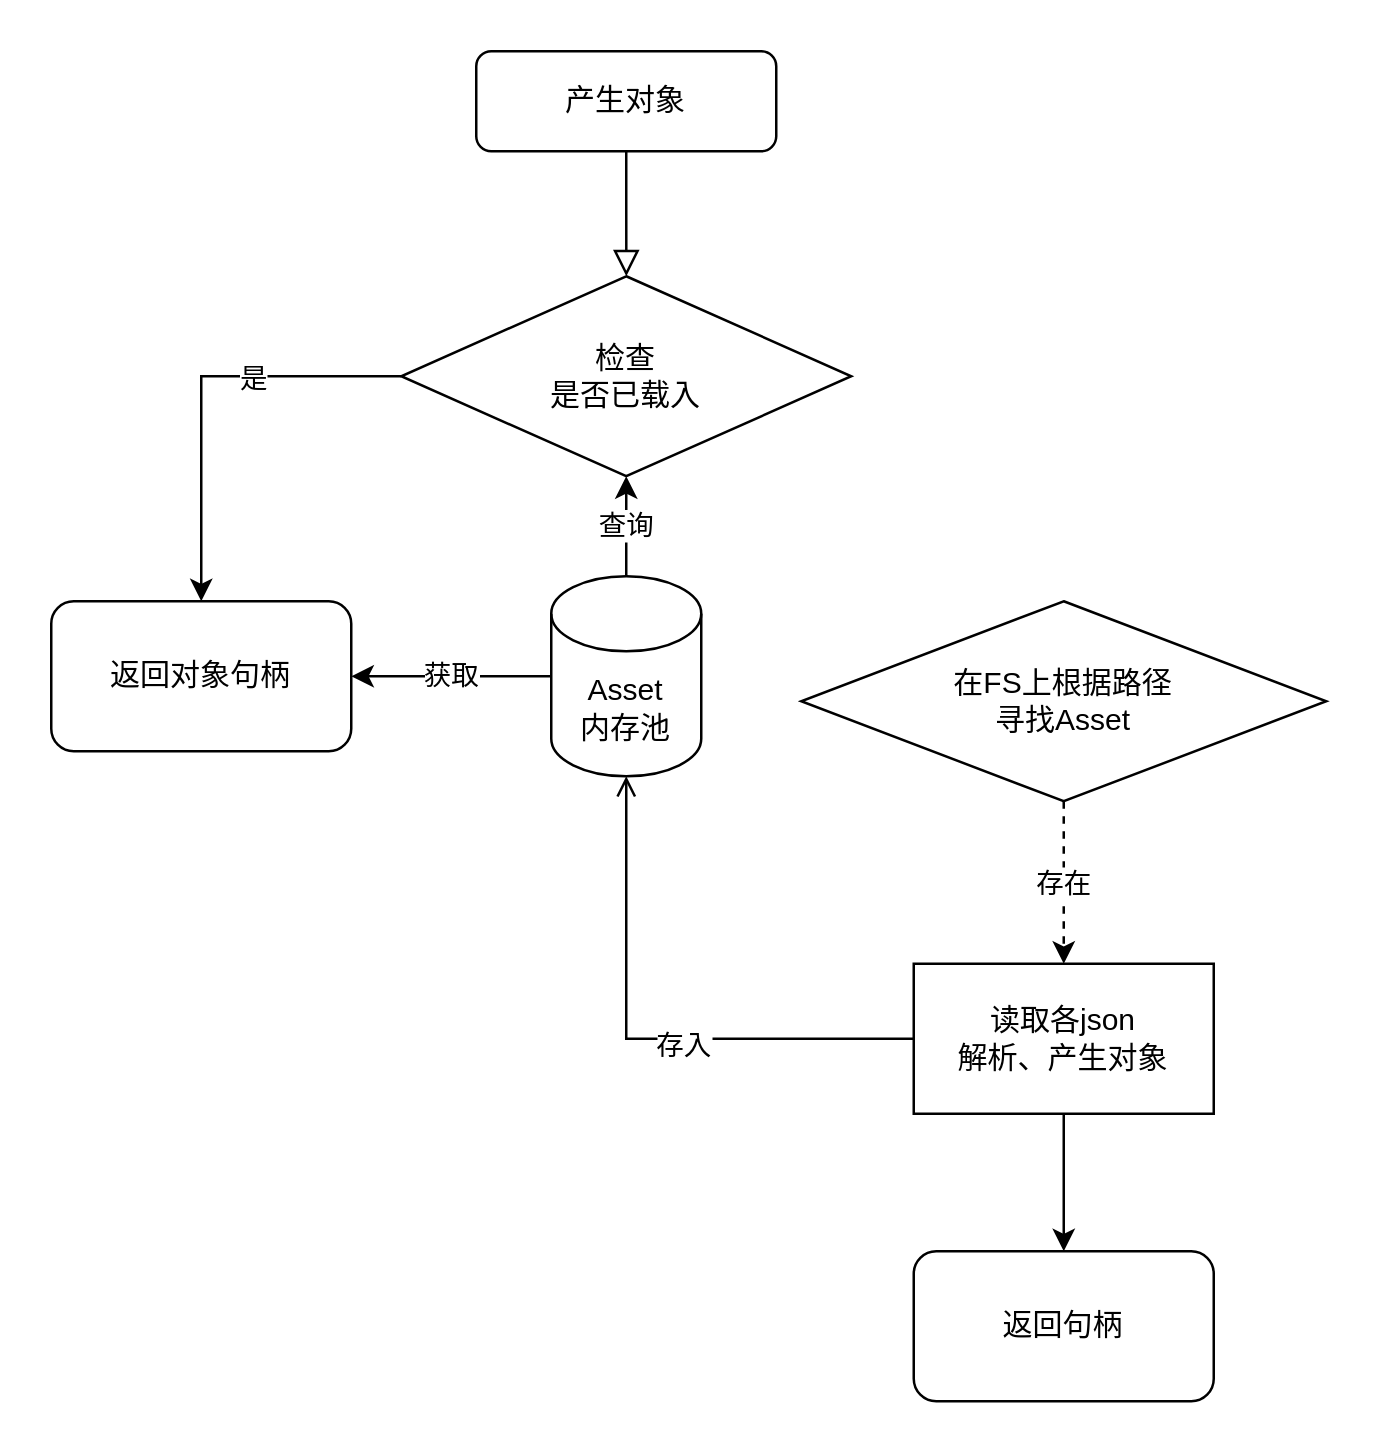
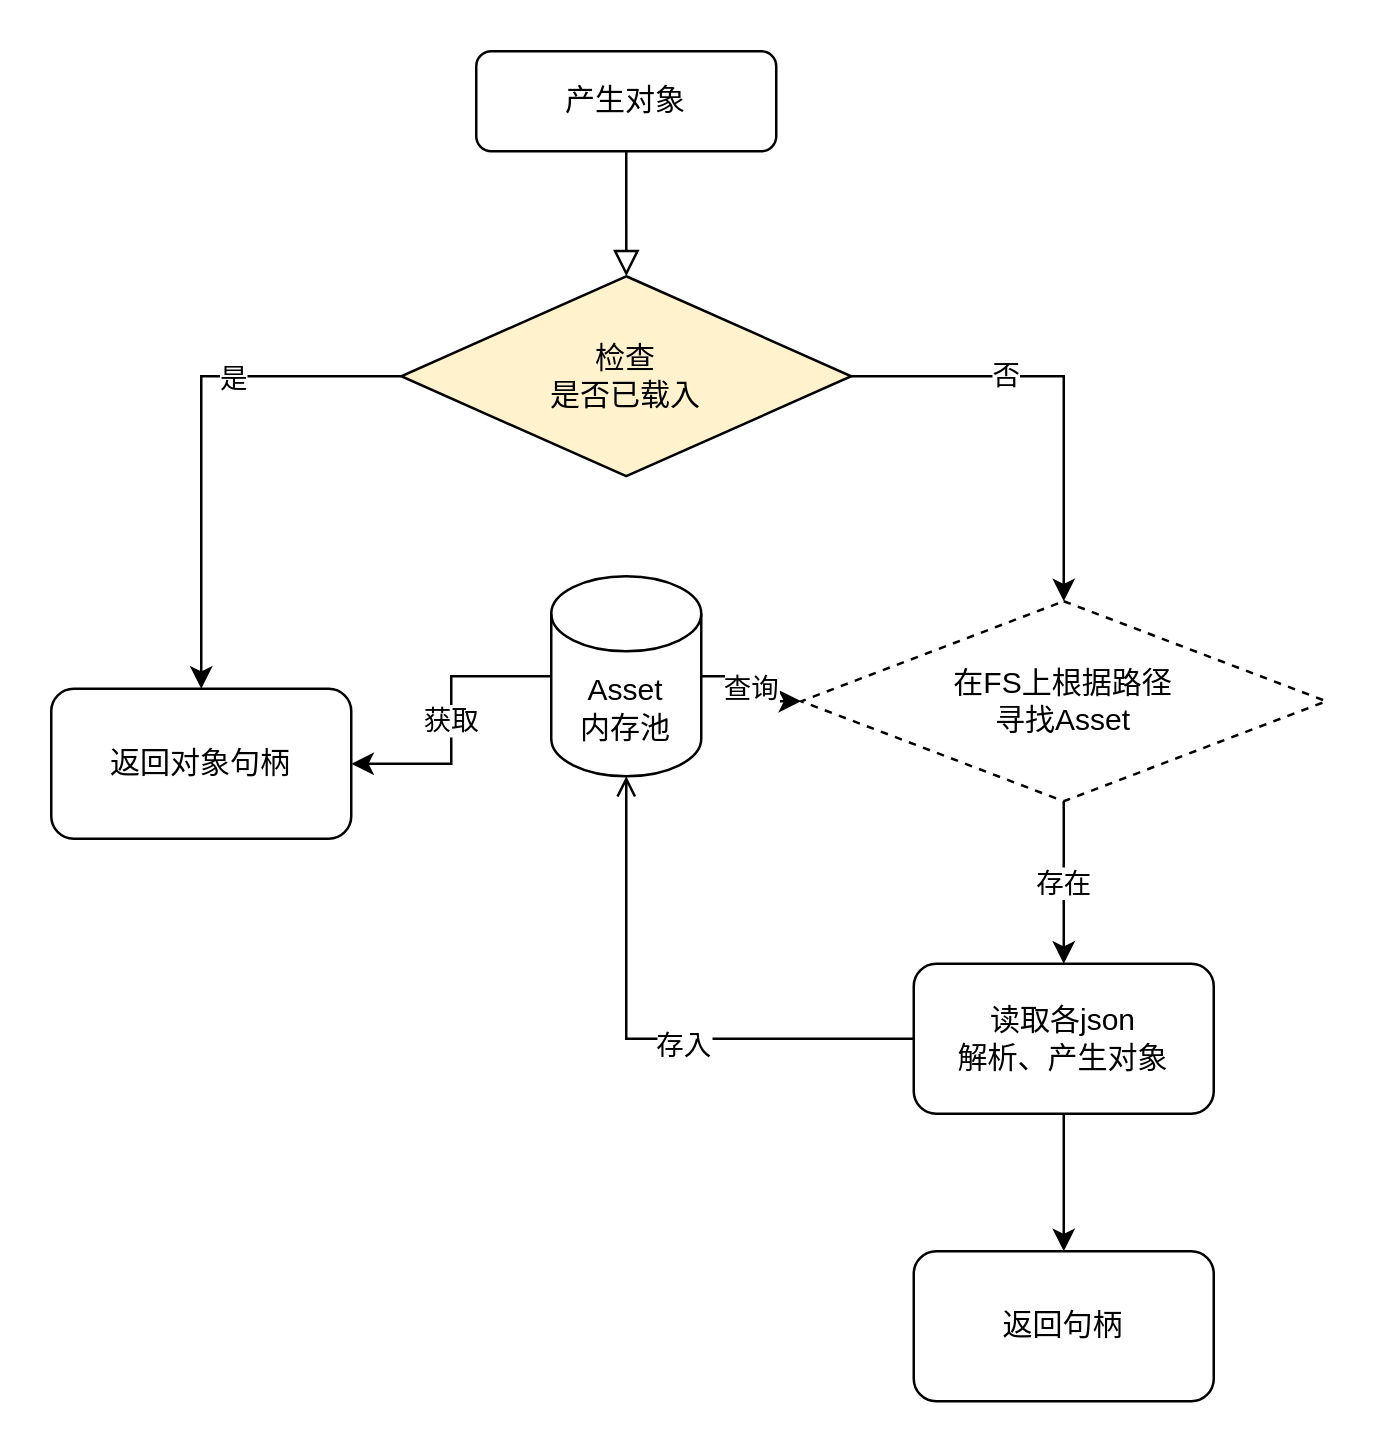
(626, 376) -> (626, 376)
none -> (1062, 376)
(626, 559) -> (732, 676)
(201, 676) -> (201, 764)
(1064, 701) -> (1064, 701)
(1064, 831) -> (1064, 831)
(1064, 1039) -> (1064, 1039)
